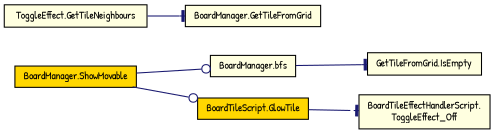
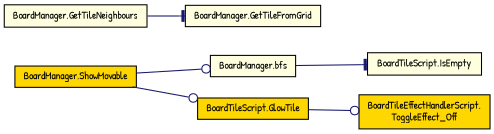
(76, 16) -> (76, 16)
(425, 64) -> (425, 64)
(329, 110) -> (329, 110)
(425, 112) -> (425, 112)
